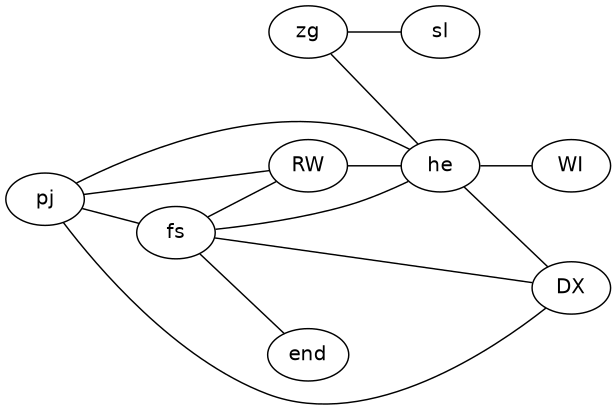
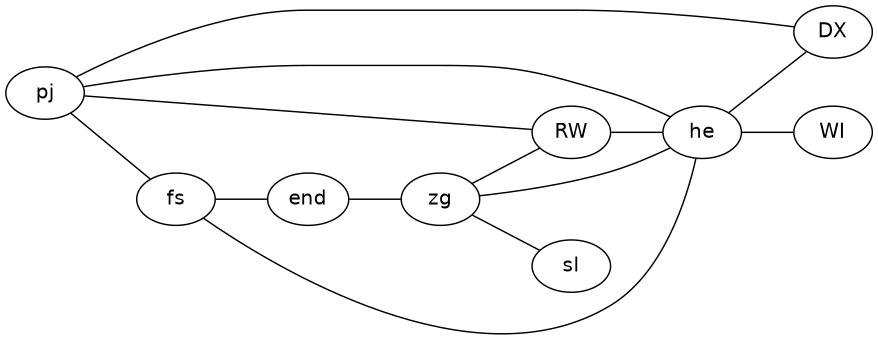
(242, 199) -> (506, 166)
none -> (375, 199)
(374, 260) -> none
